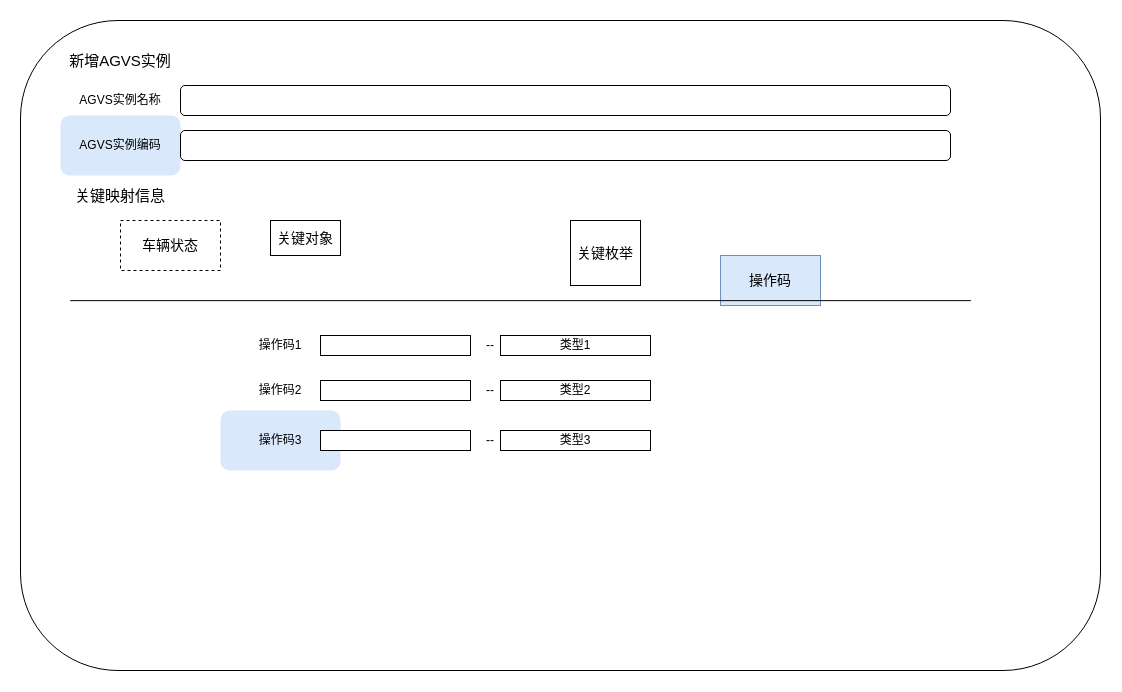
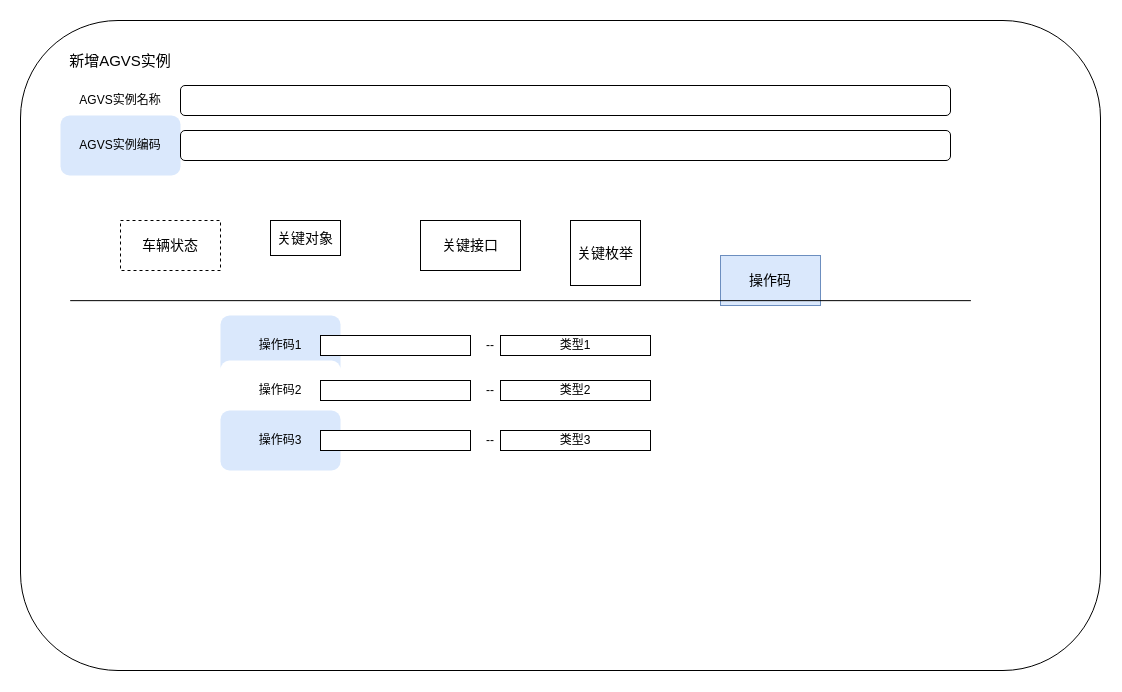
(121, 196) -> none
none -> (471, 246)
(281, 346) -> (281, 346)
